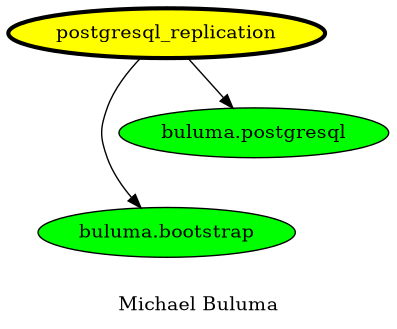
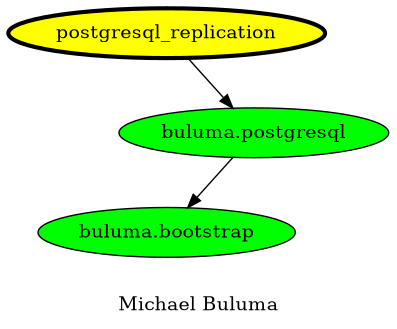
(102, 126) -> (215, 177)
